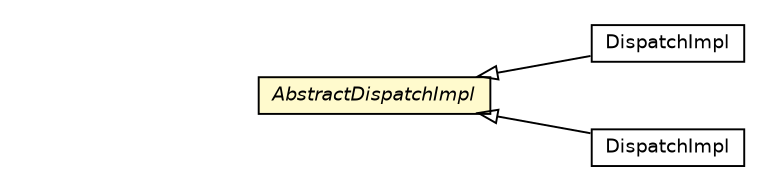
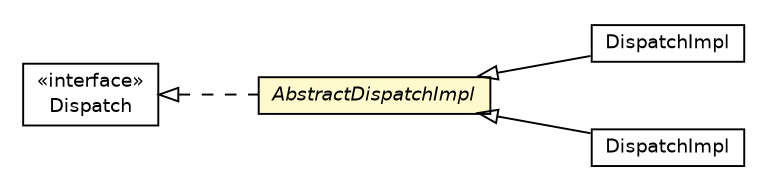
none -> (91, 95)
